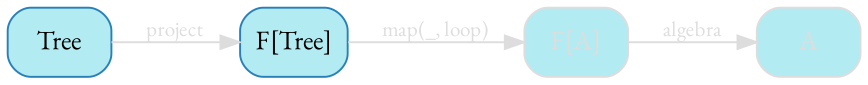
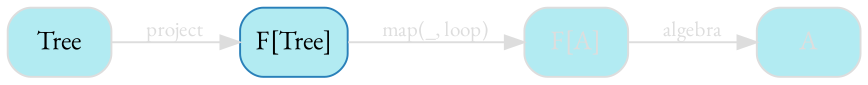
(60, 42) -> (60, 42)
